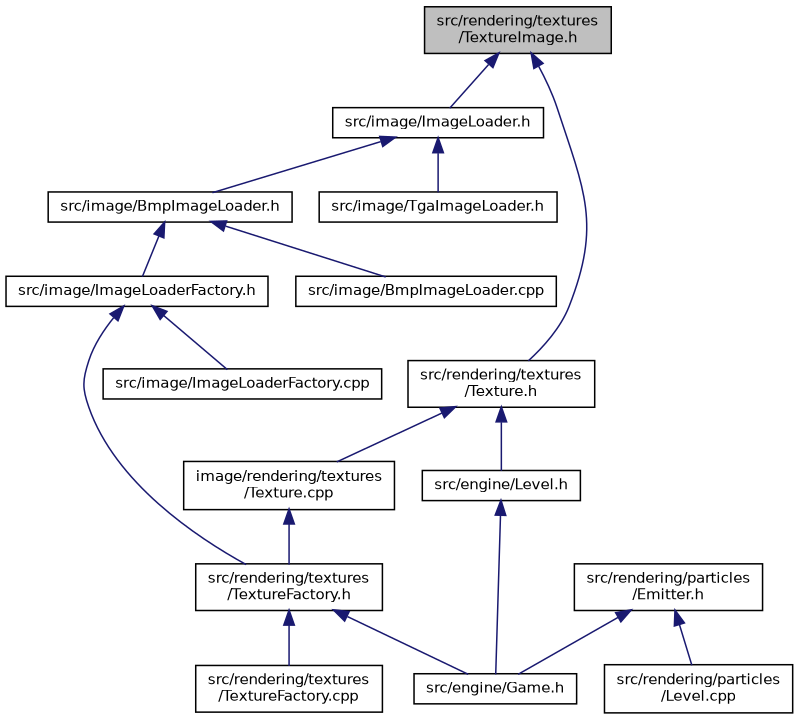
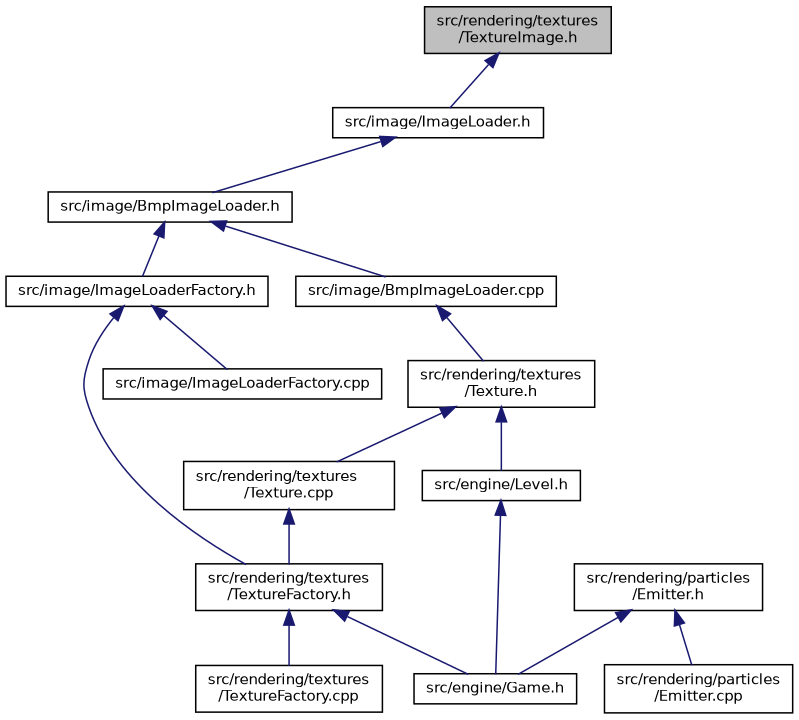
(438, 207) -> none
(586, 218) -> (465, 339)
(289, 486) -> (289, 486)
(699, 689) -> (699, 689)
